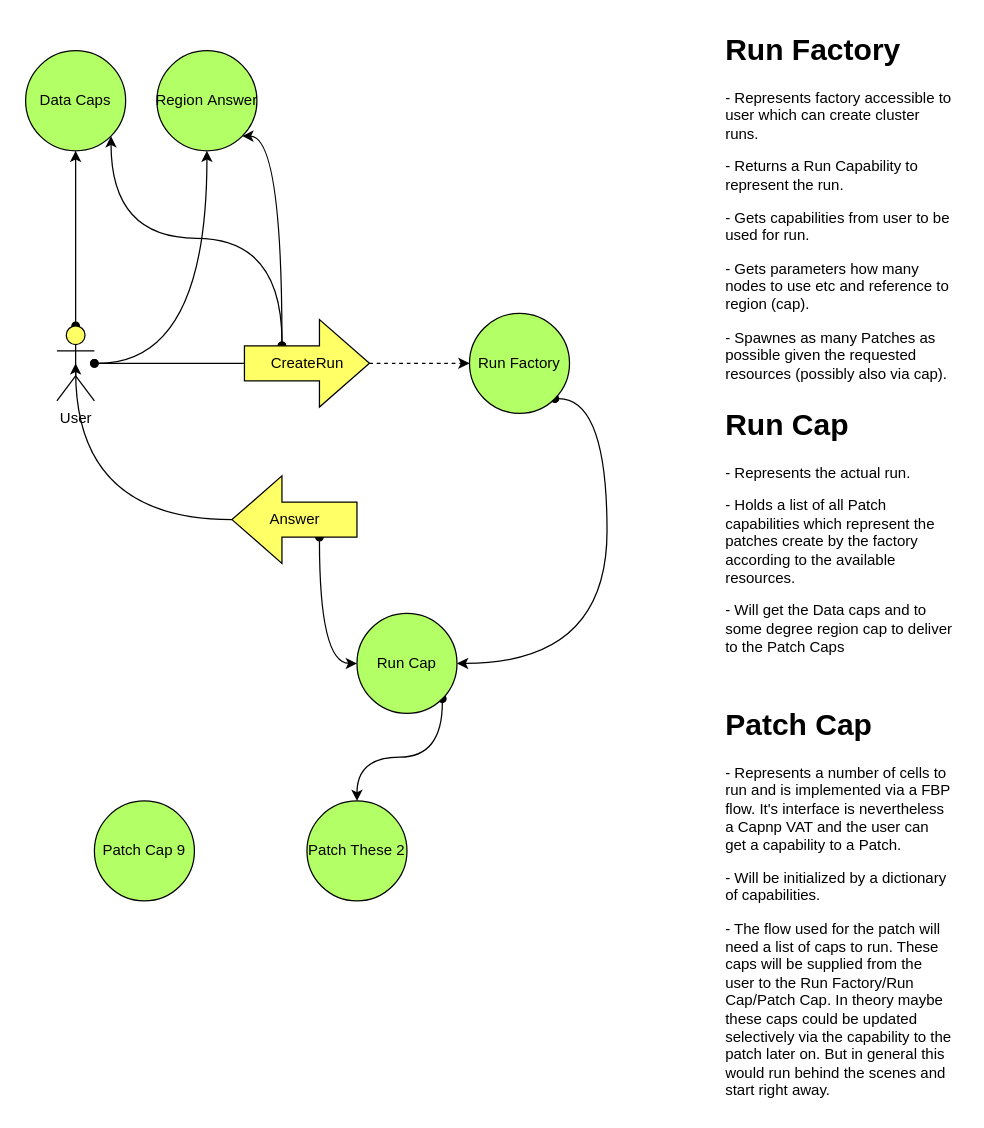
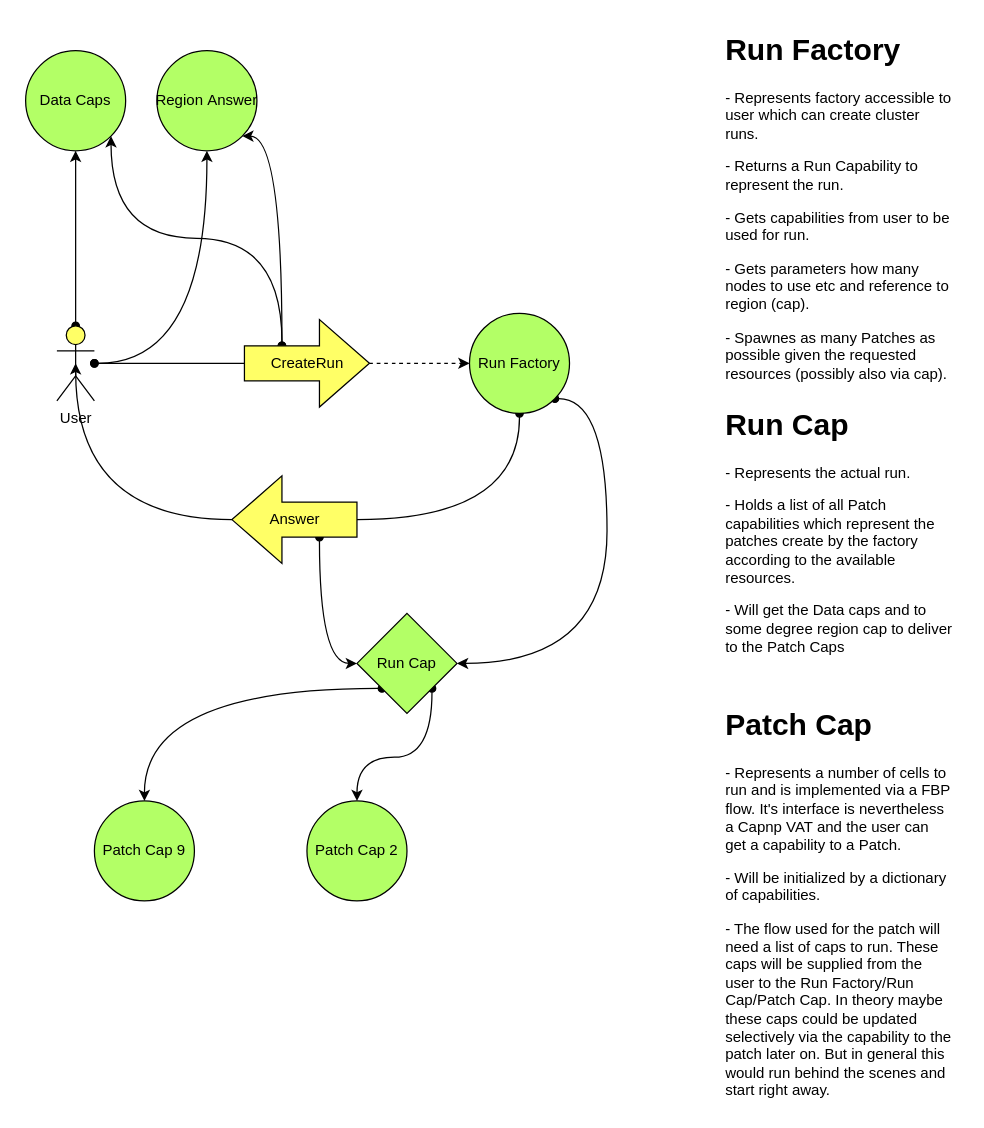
none -> (464, 502)
(407, 663) -> (407, 663)
none -> (239, 702)
(357, 851) -> (357, 851)
